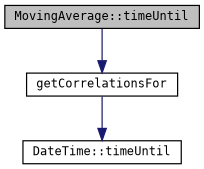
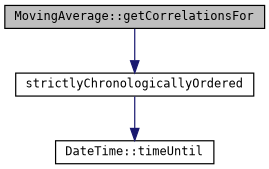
(102, 17) -> (135, 17)
(102, 85) -> (135, 85)
